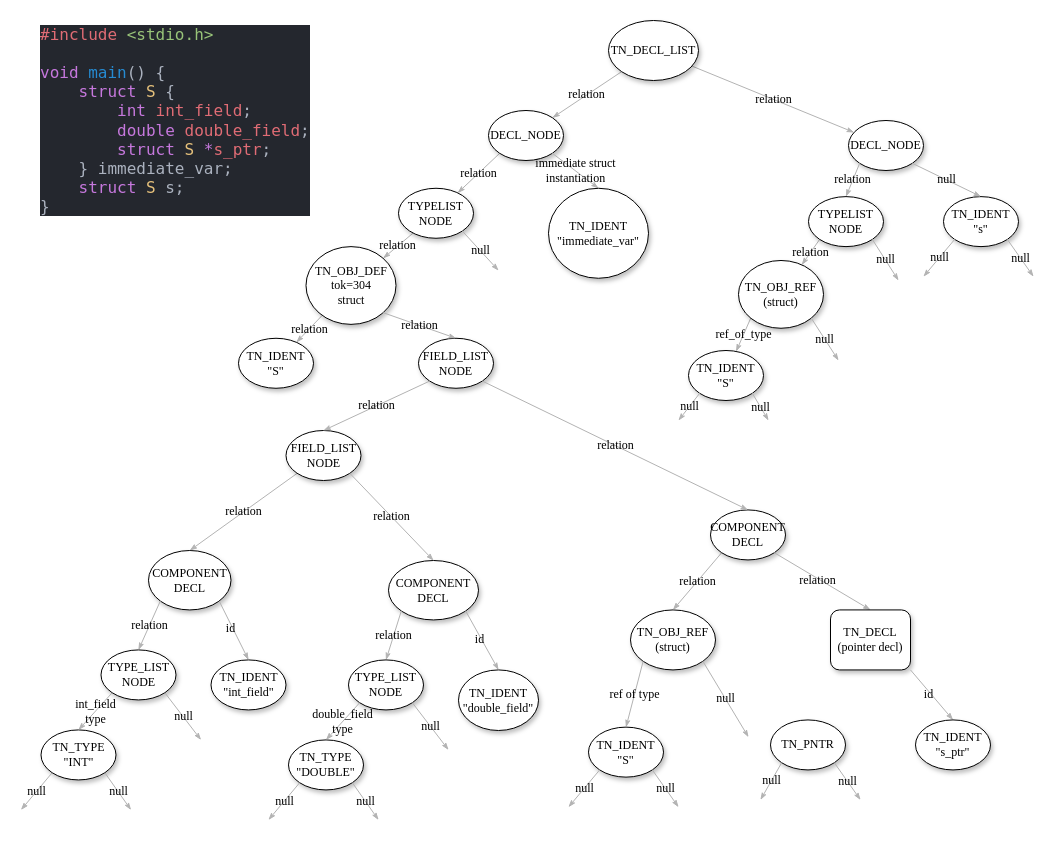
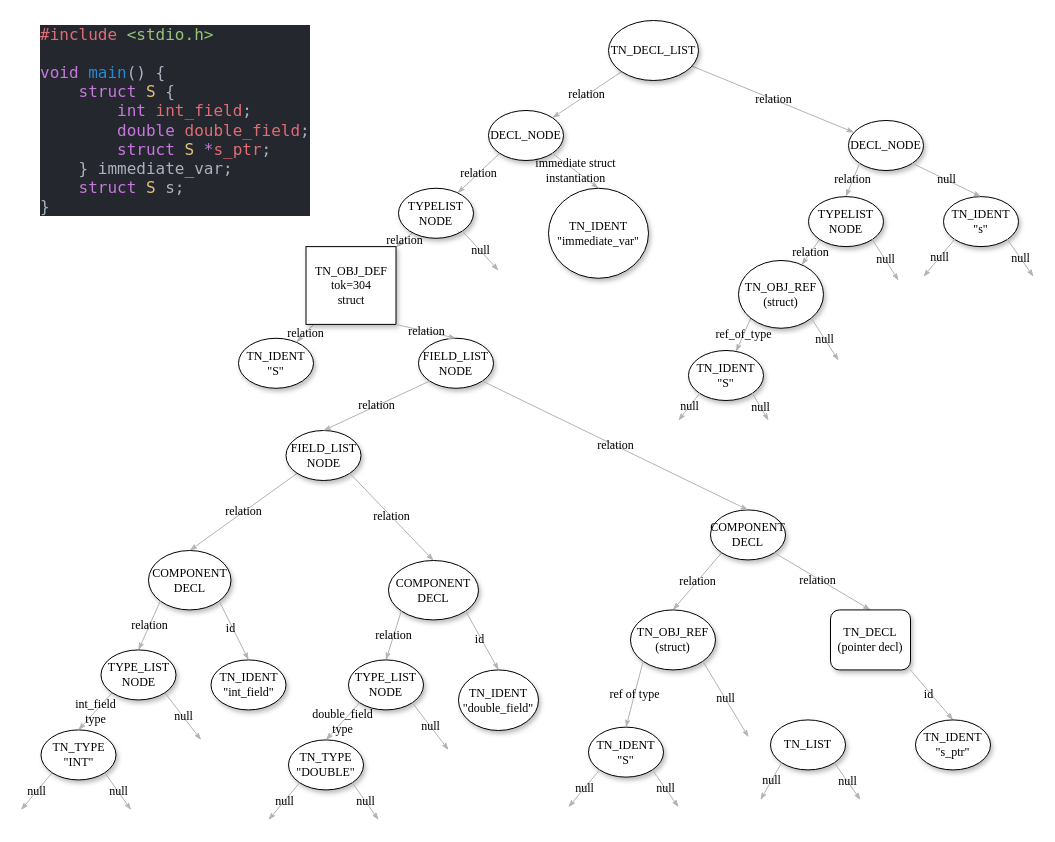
(351, 286) -> (351, 286)
(808, 745) -> (808, 745)
